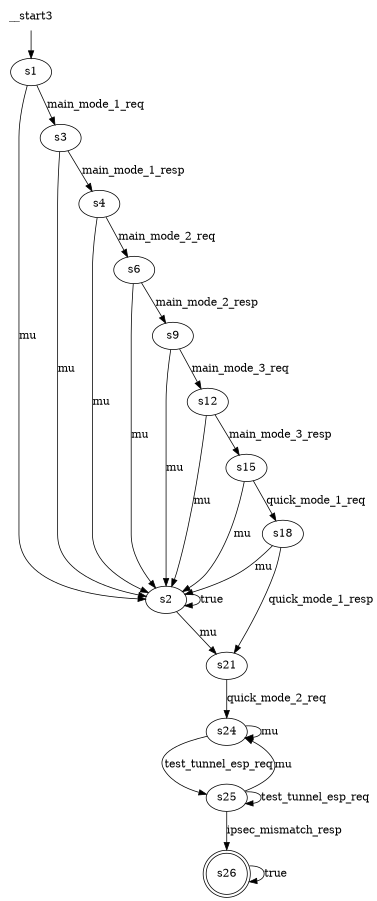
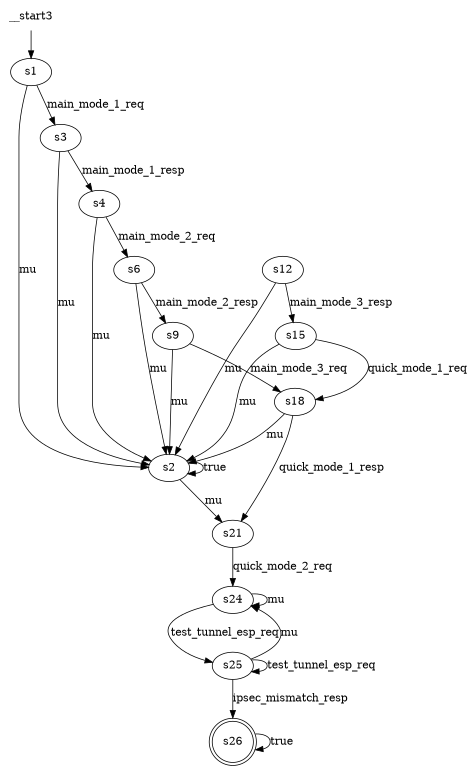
(188, 365) -> (233, 364)
